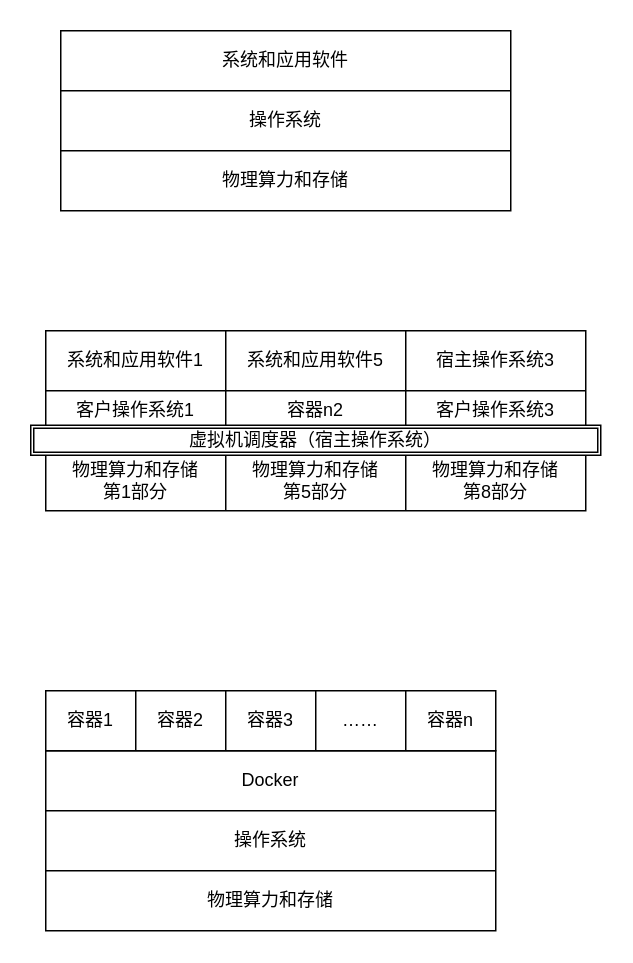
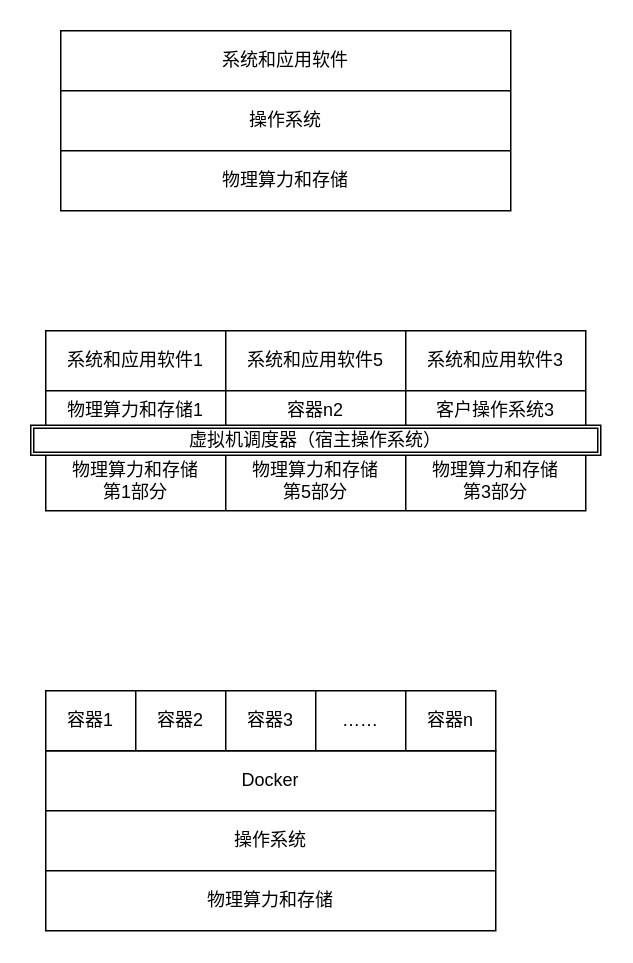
(496, 361) -> (496, 361)
(136, 421) -> (136, 421)
(496, 481) -> (496, 481)
